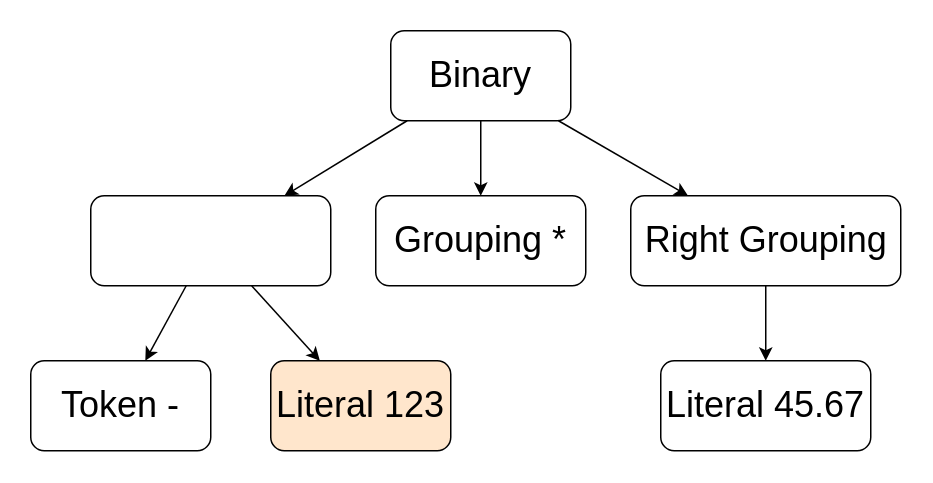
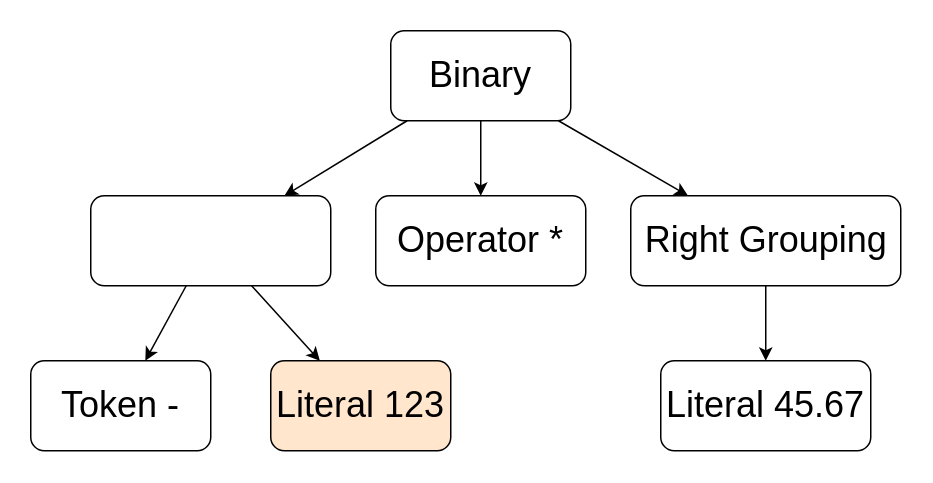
(481, 241) -> (481, 241)
